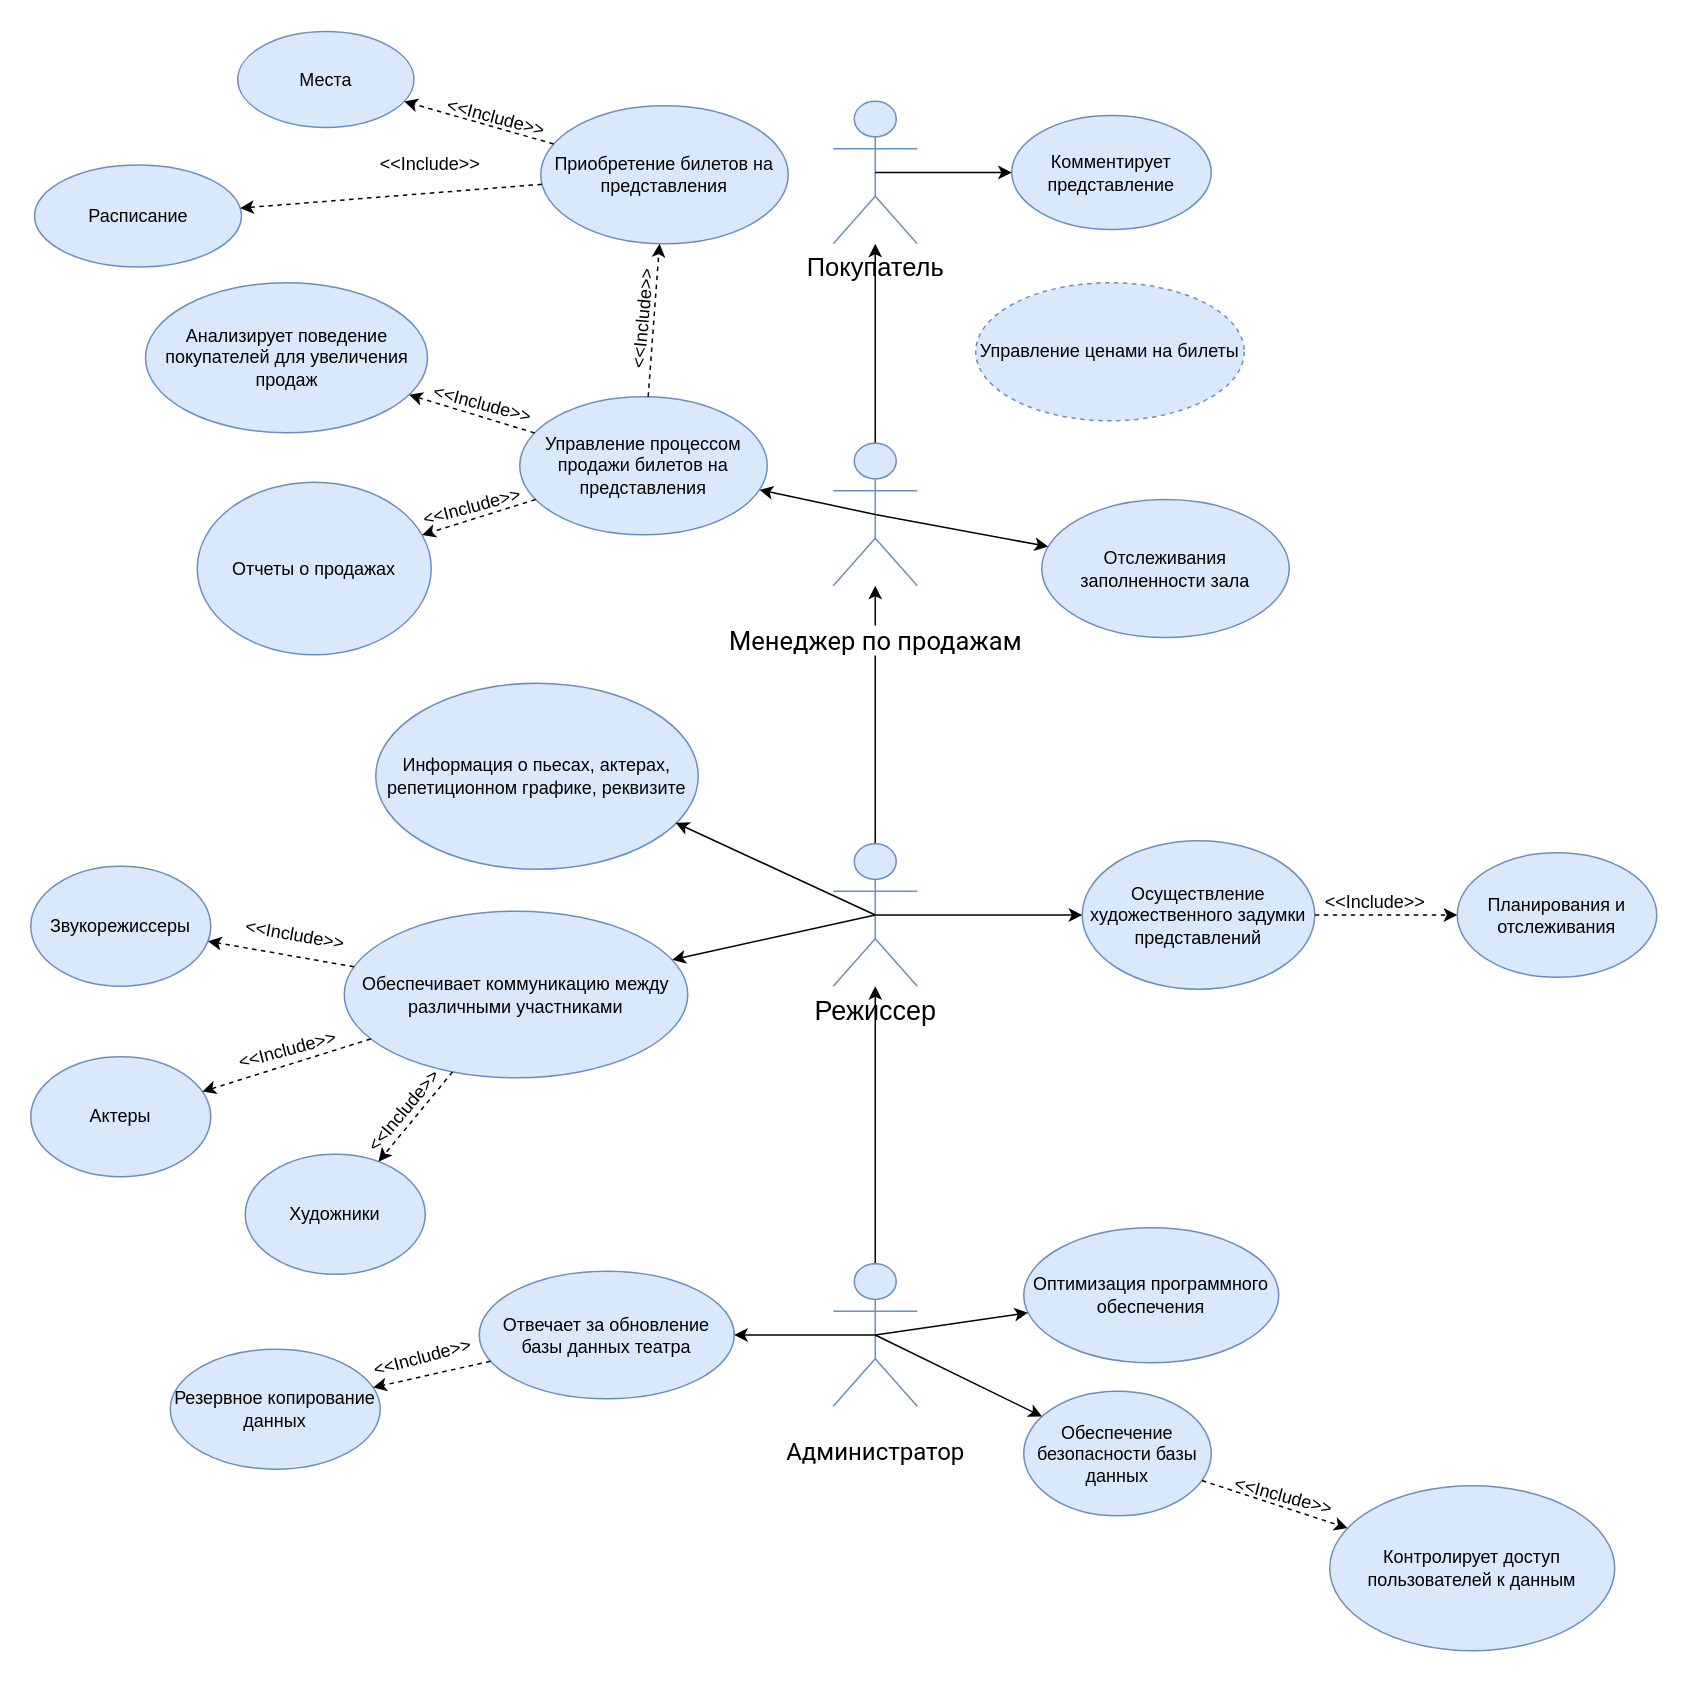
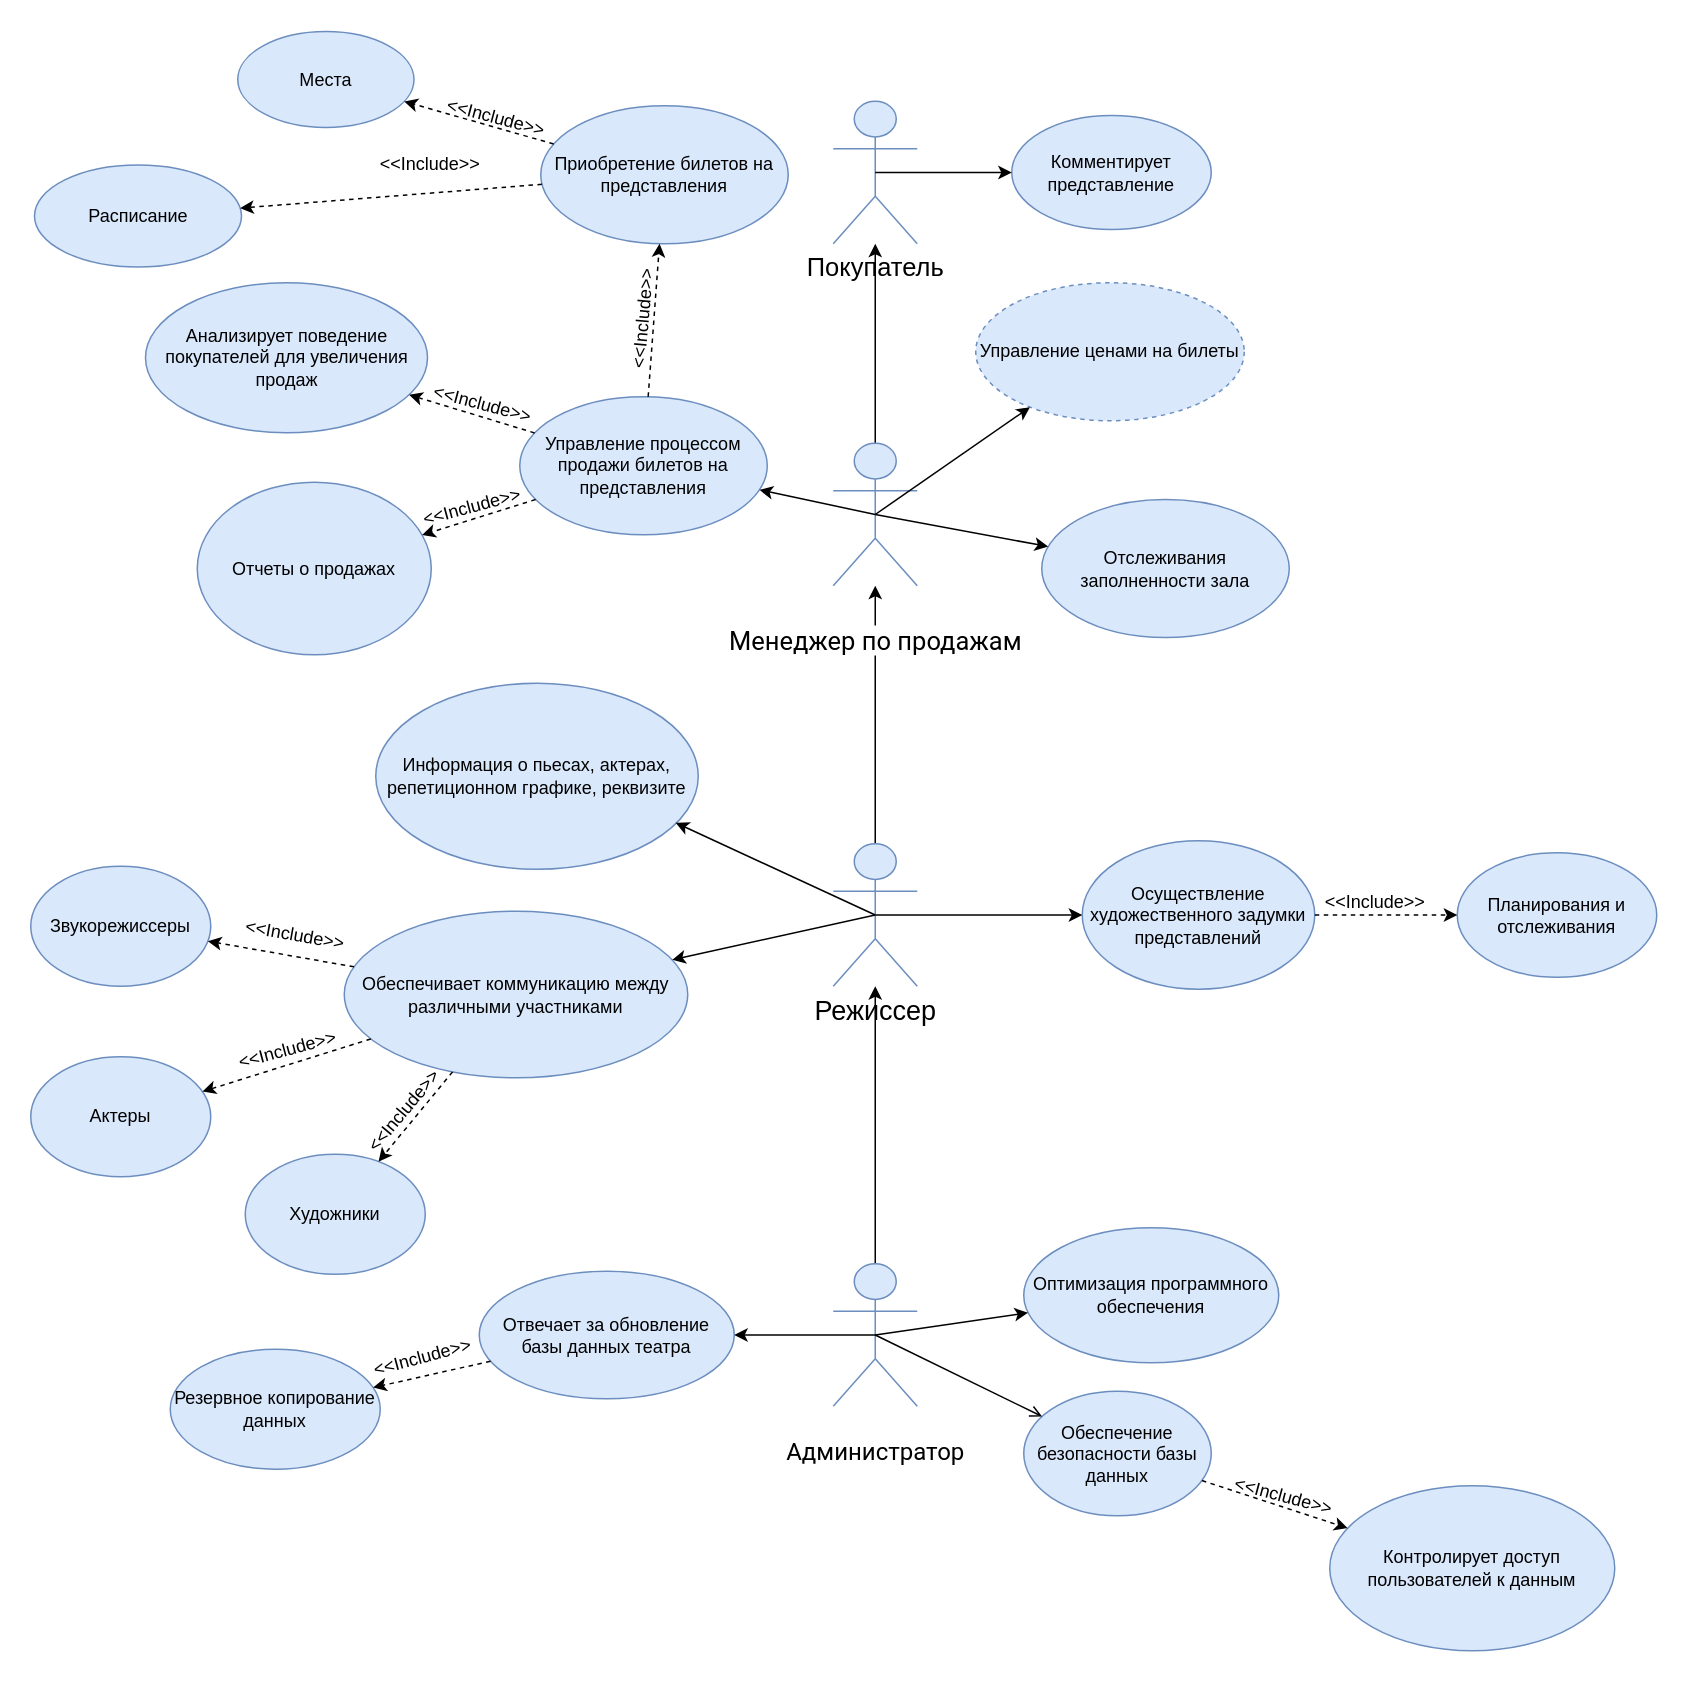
none -> (968, 450)
(1032, 1411) -> (1034, 1412)
